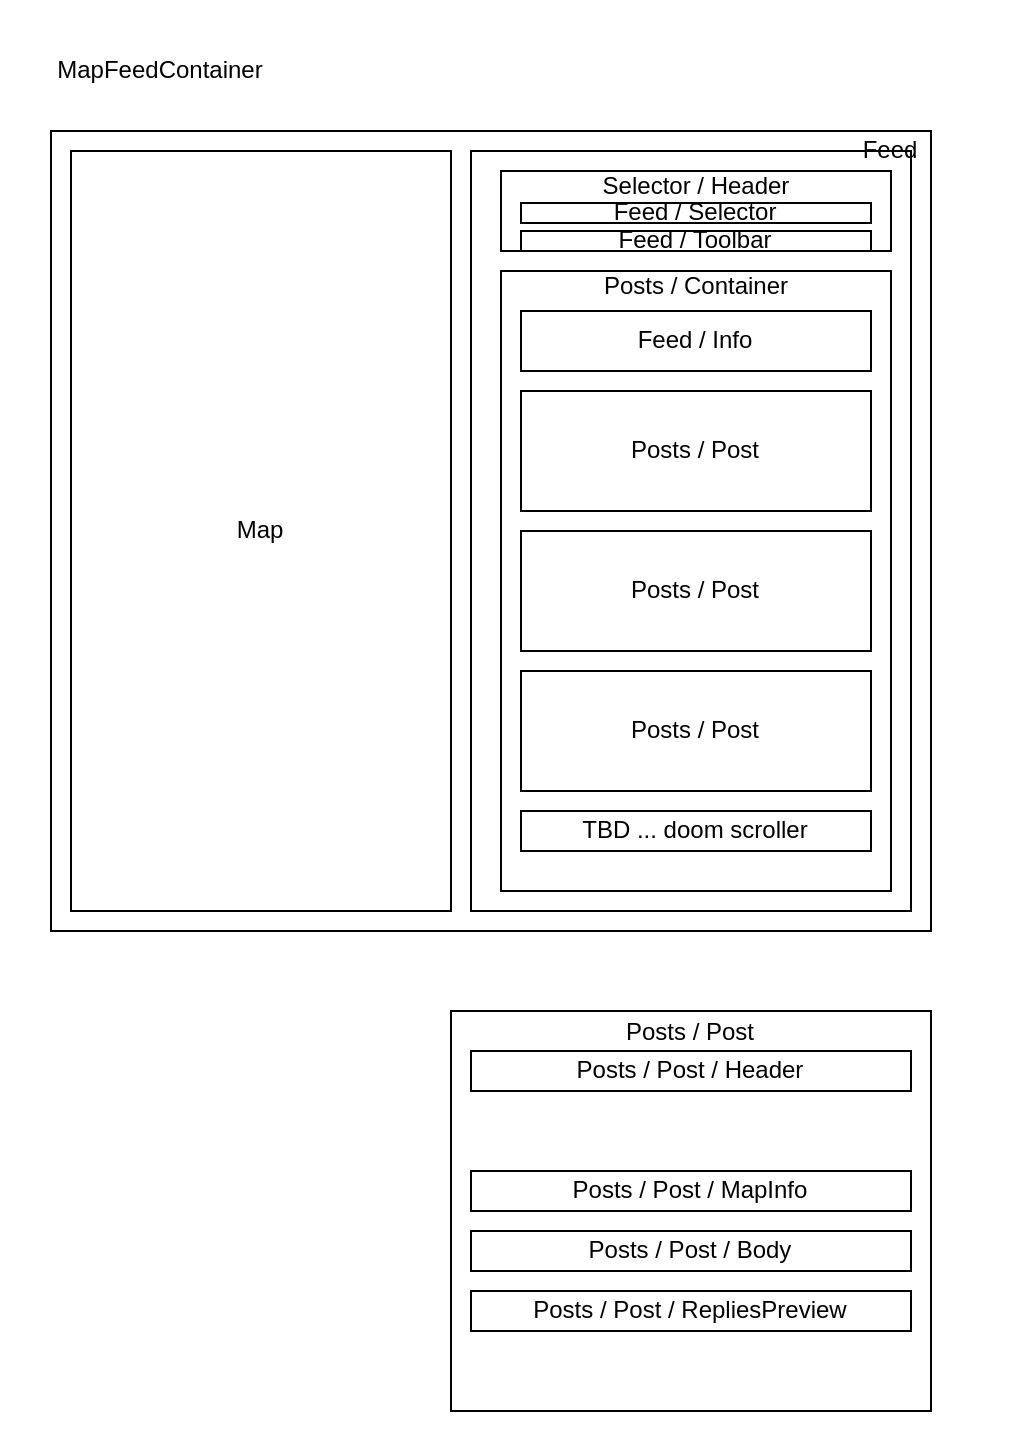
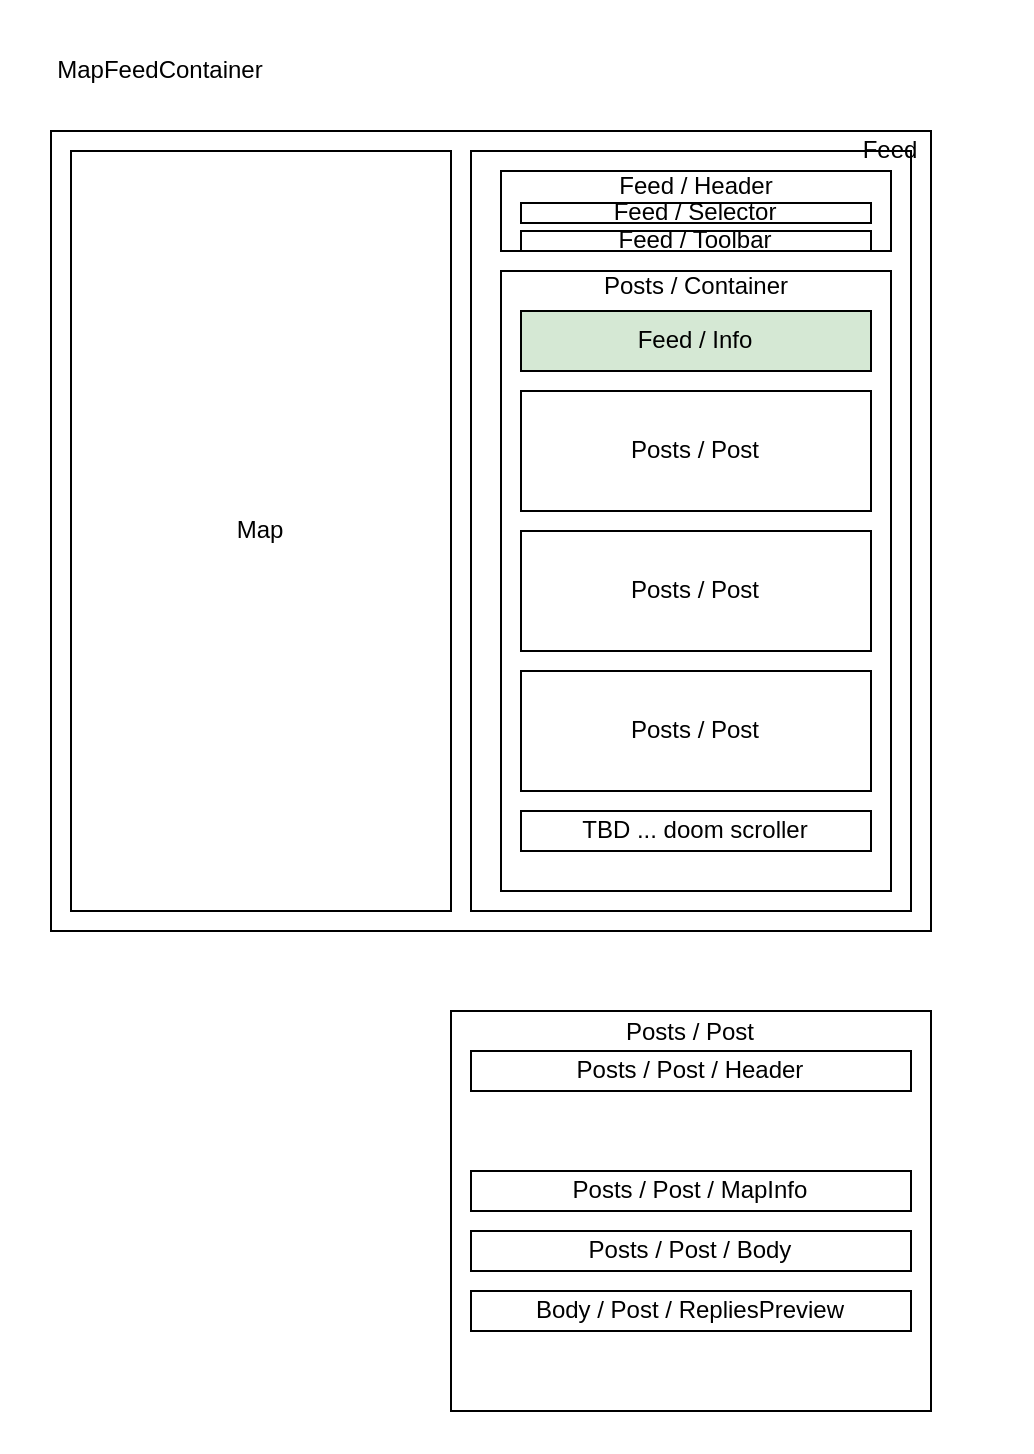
(697, 187) -> (697, 187)
(696, 341) -> (696, 341)
(691, 1311) -> (691, 1311)
